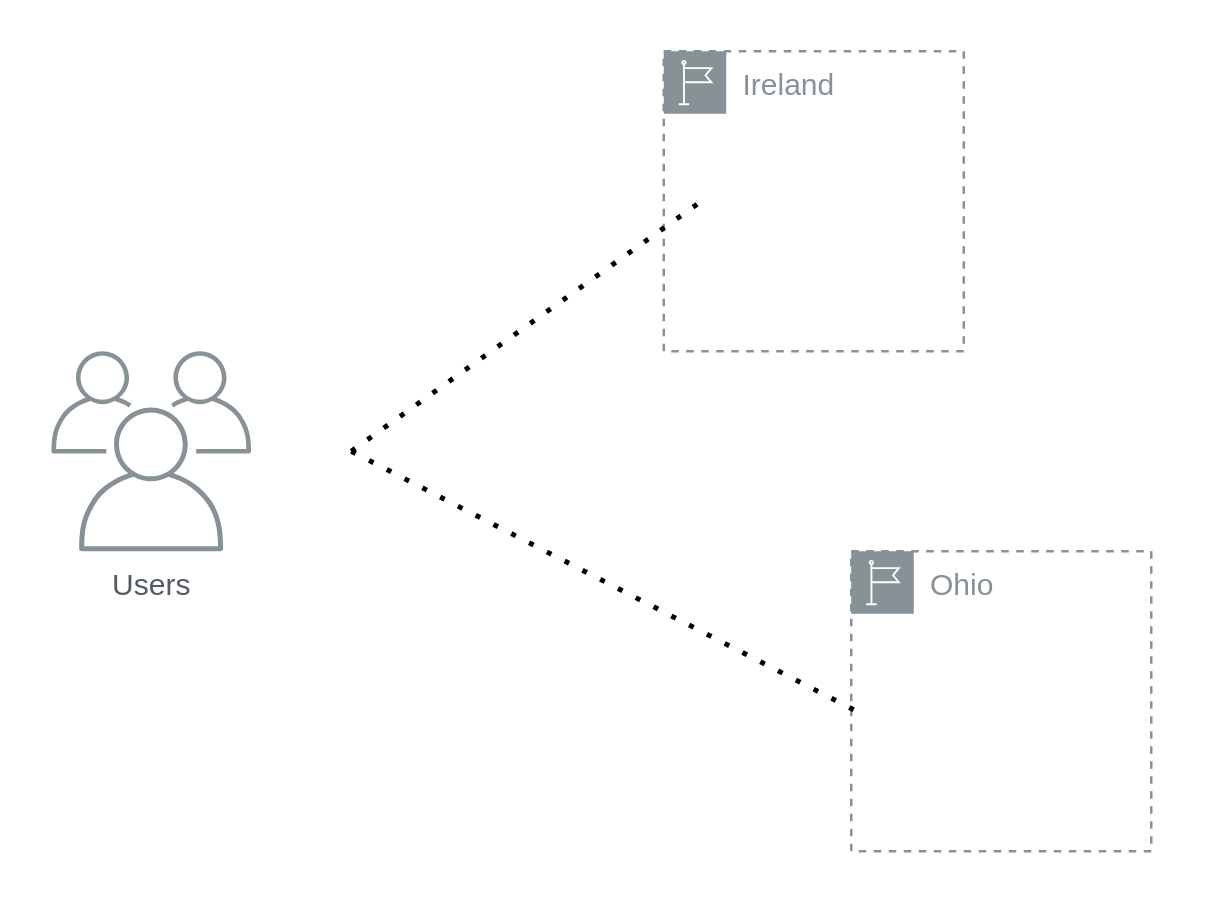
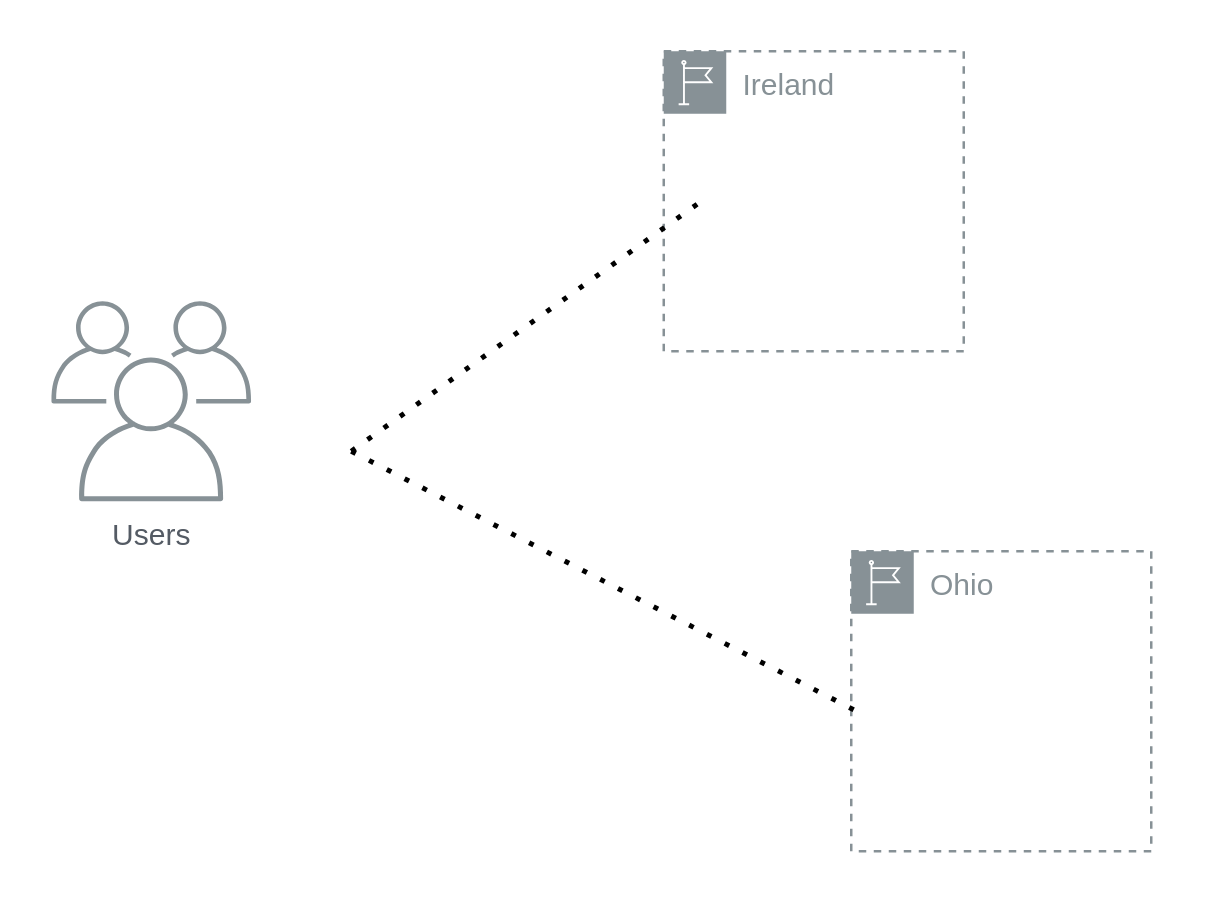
(151, 451) -> (151, 401)
